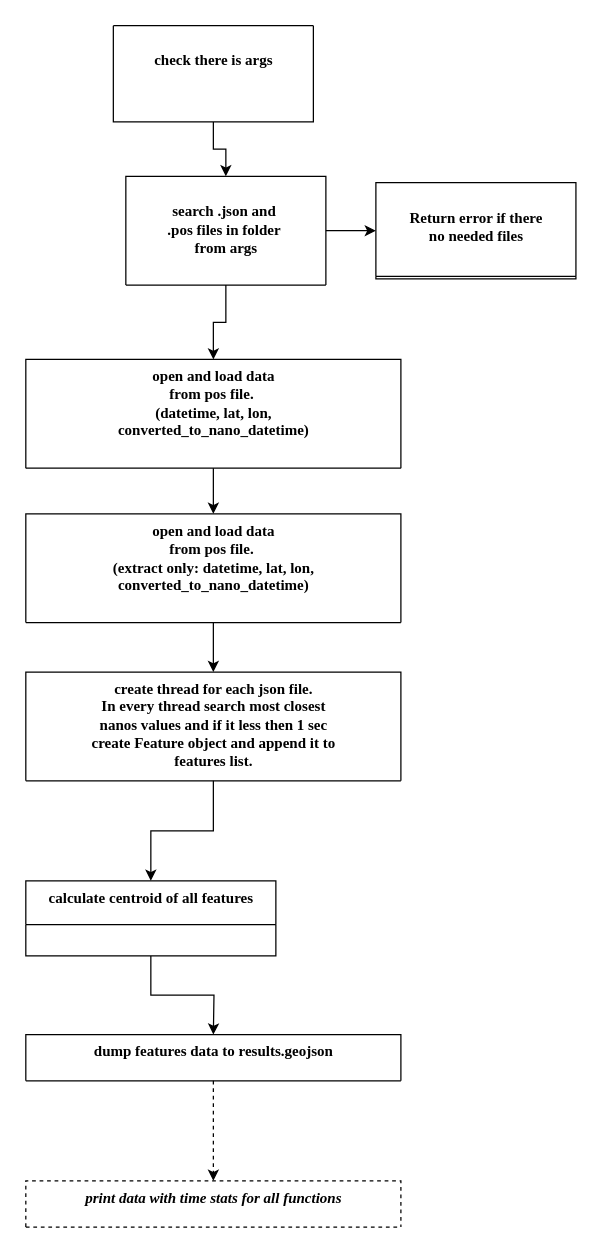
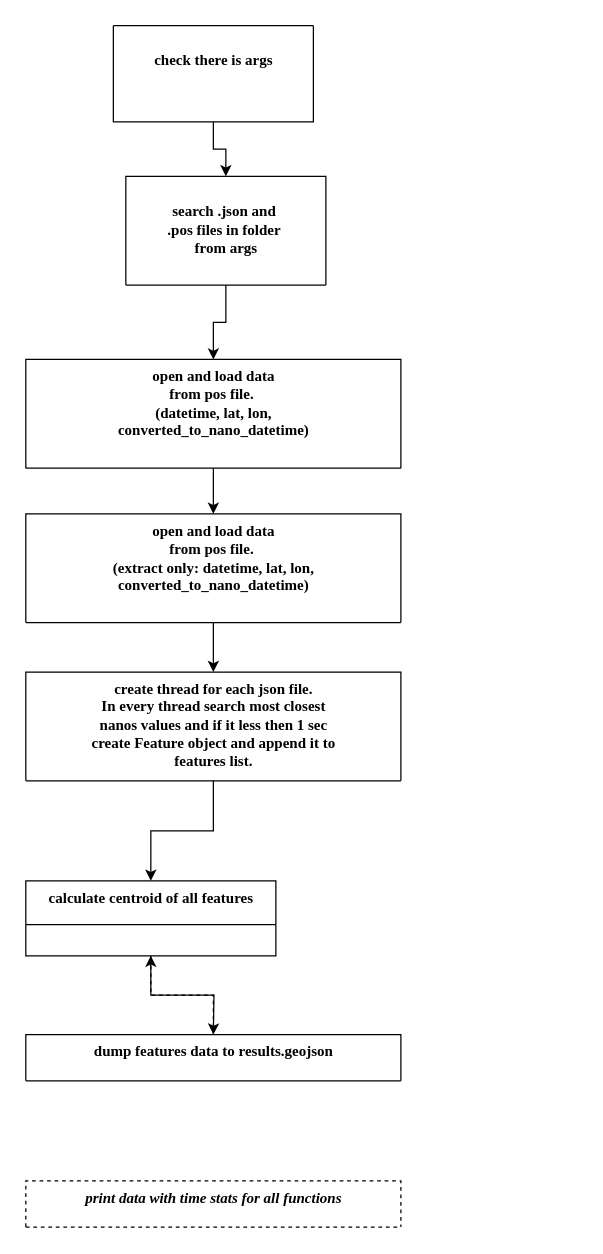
(348, 231) -> none
(476, 231) -> none
(213, 1127) -> (213, 1032)
